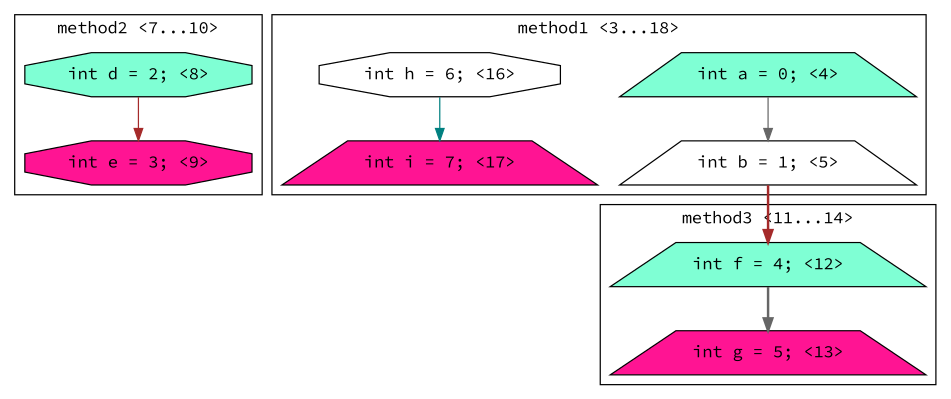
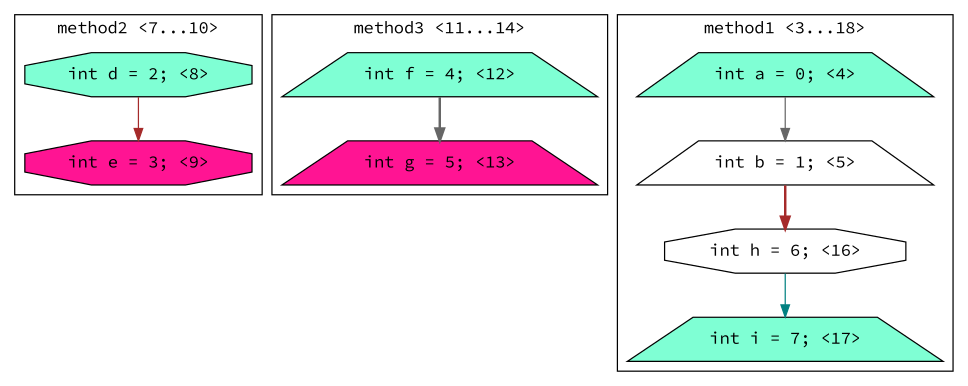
(440, 163) -> (785, 339)
(768, 212) -> (785, 201)
